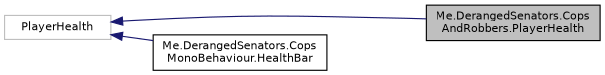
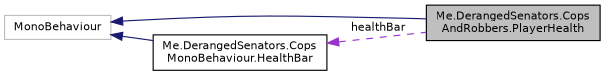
(58, 27) -> (58, 27)
none -> (383, 37)
